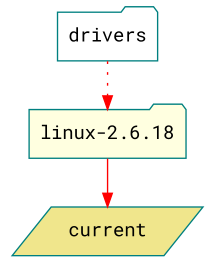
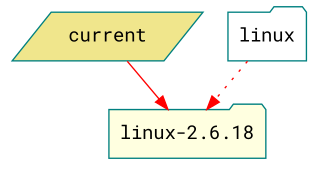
(108, 37) -> (267, 37)
(108, 176) -> (143, 80)
